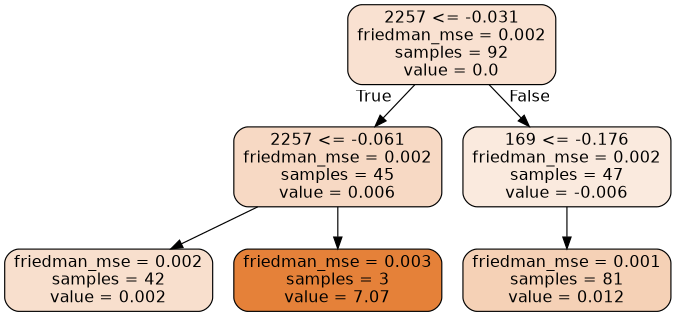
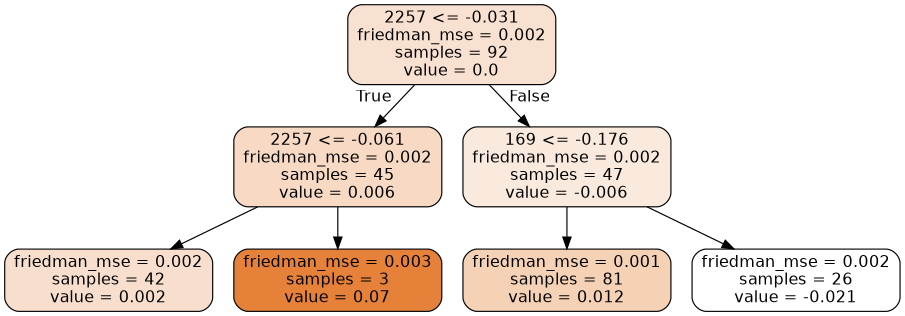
(338, 280) -> (338, 280)
none -> (796, 280)
